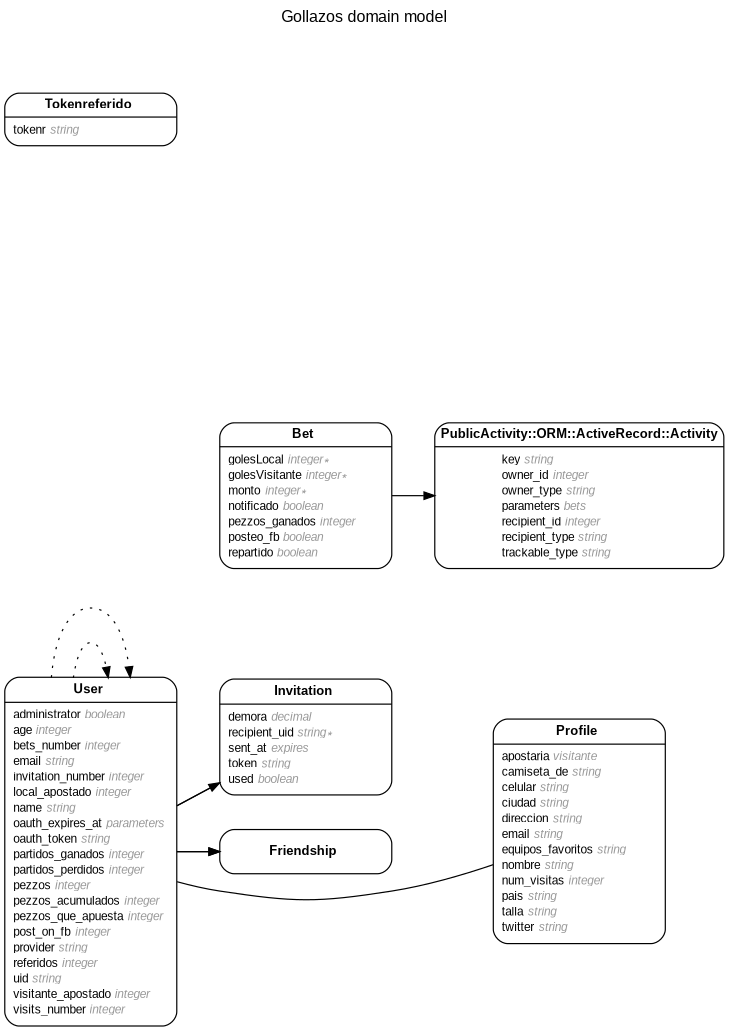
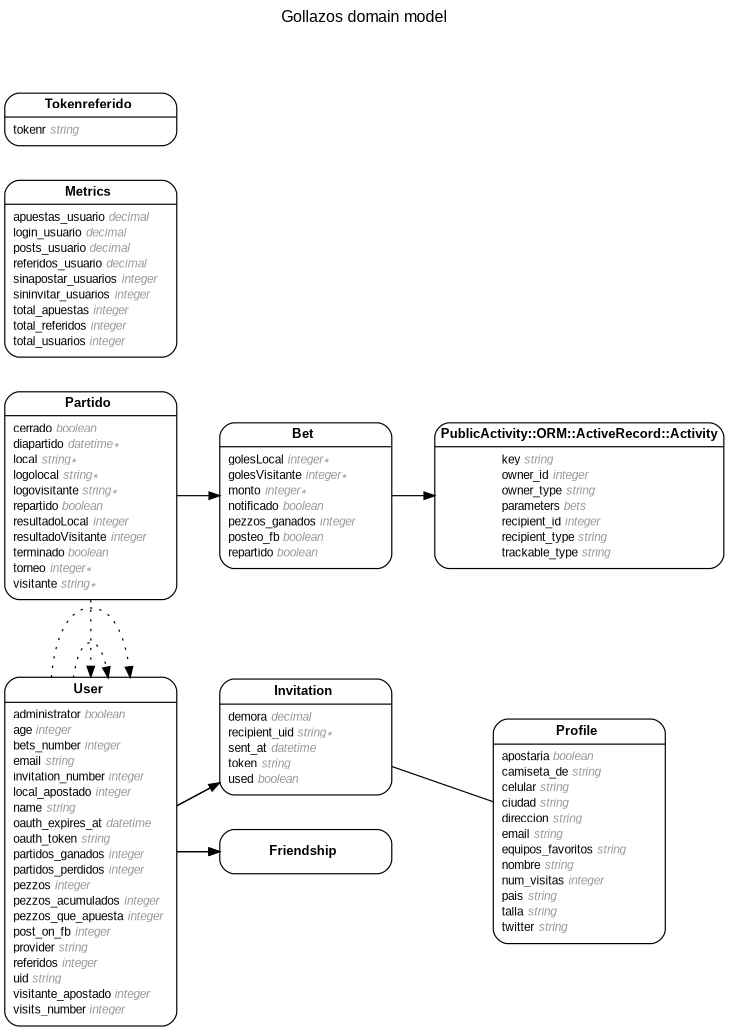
none -> (91, 269)
none -> (91, 496)
(290, 748) -> (294, 748)
(575, 757) -> (573, 757)
(136, 824) -> (129, 824)
(336, 898) -> (442, 784)
